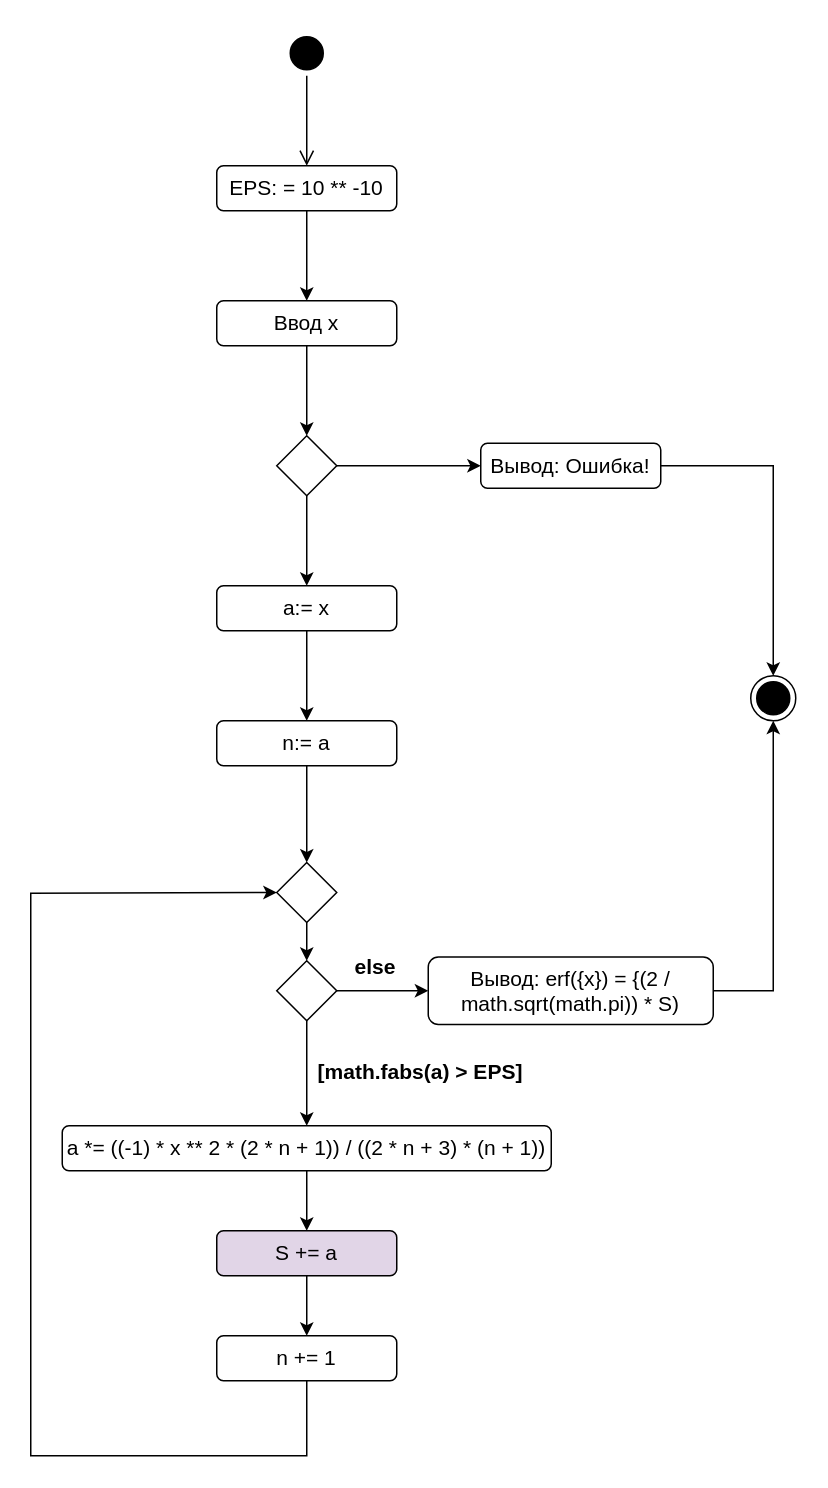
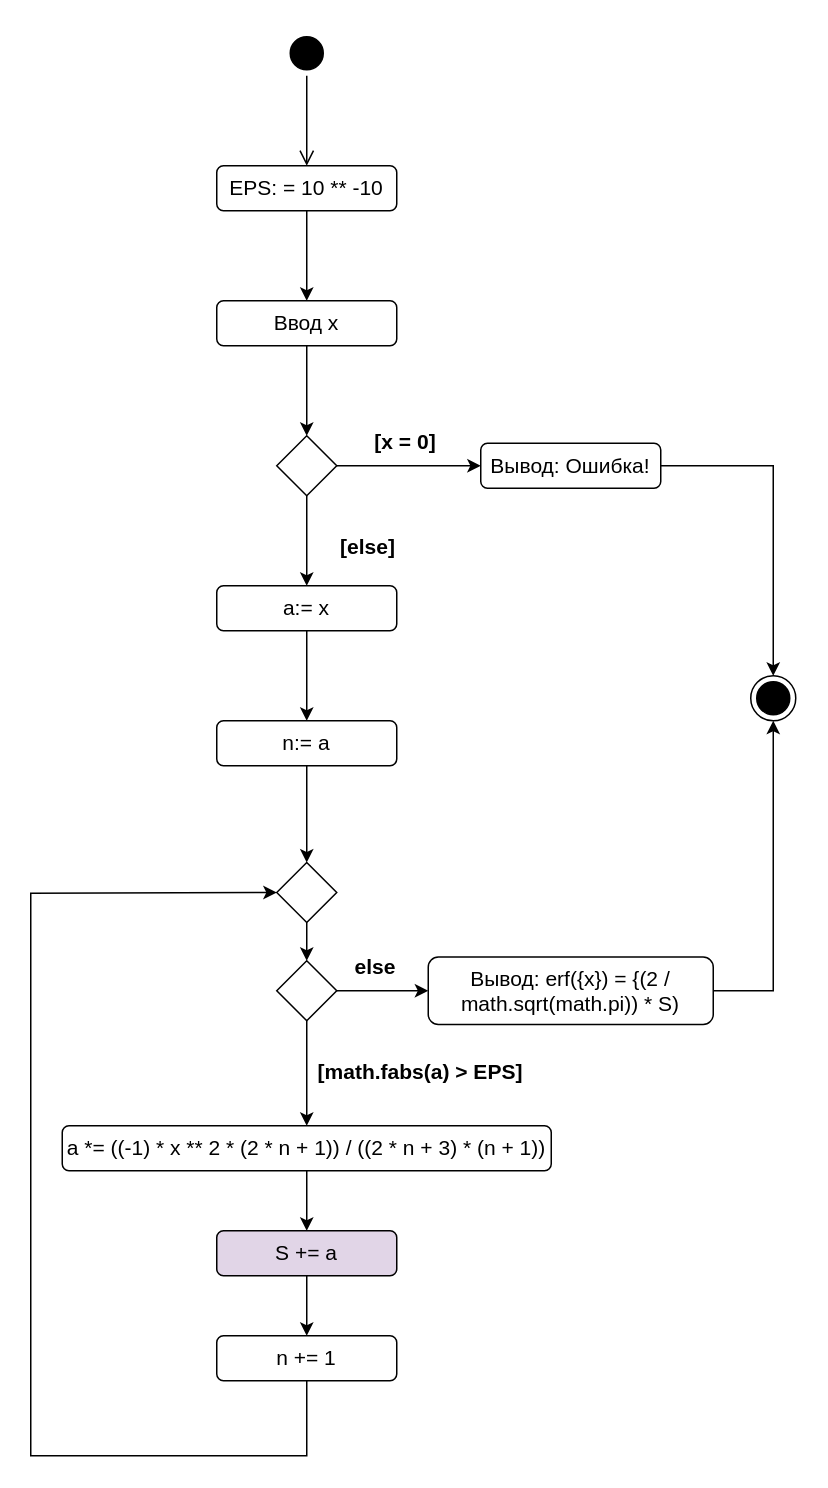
none -> (406, 440)
none -> (368, 545)
